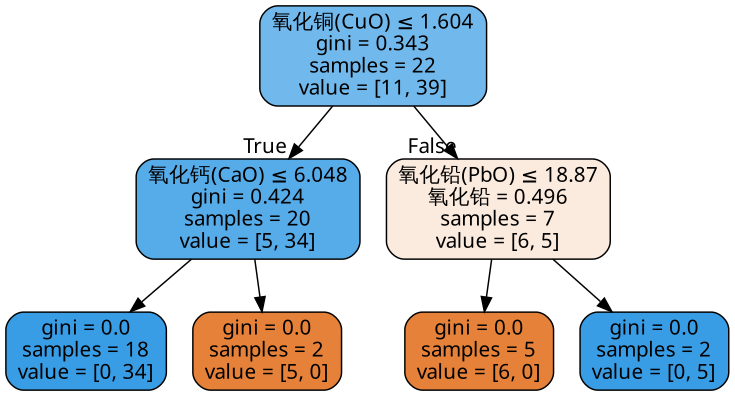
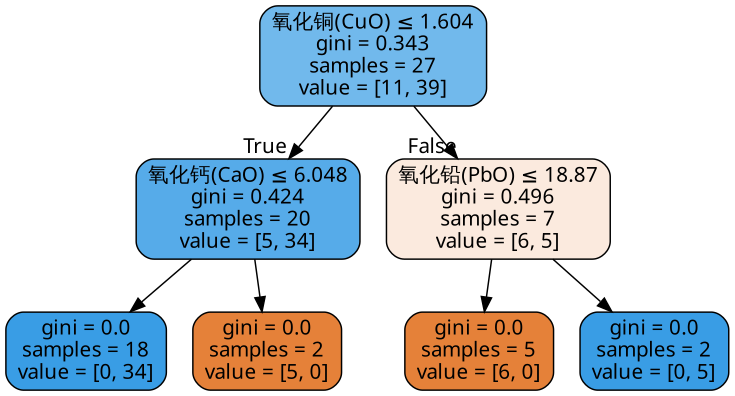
(373, 66) -> (373, 66)
(498, 197) -> (498, 197)
